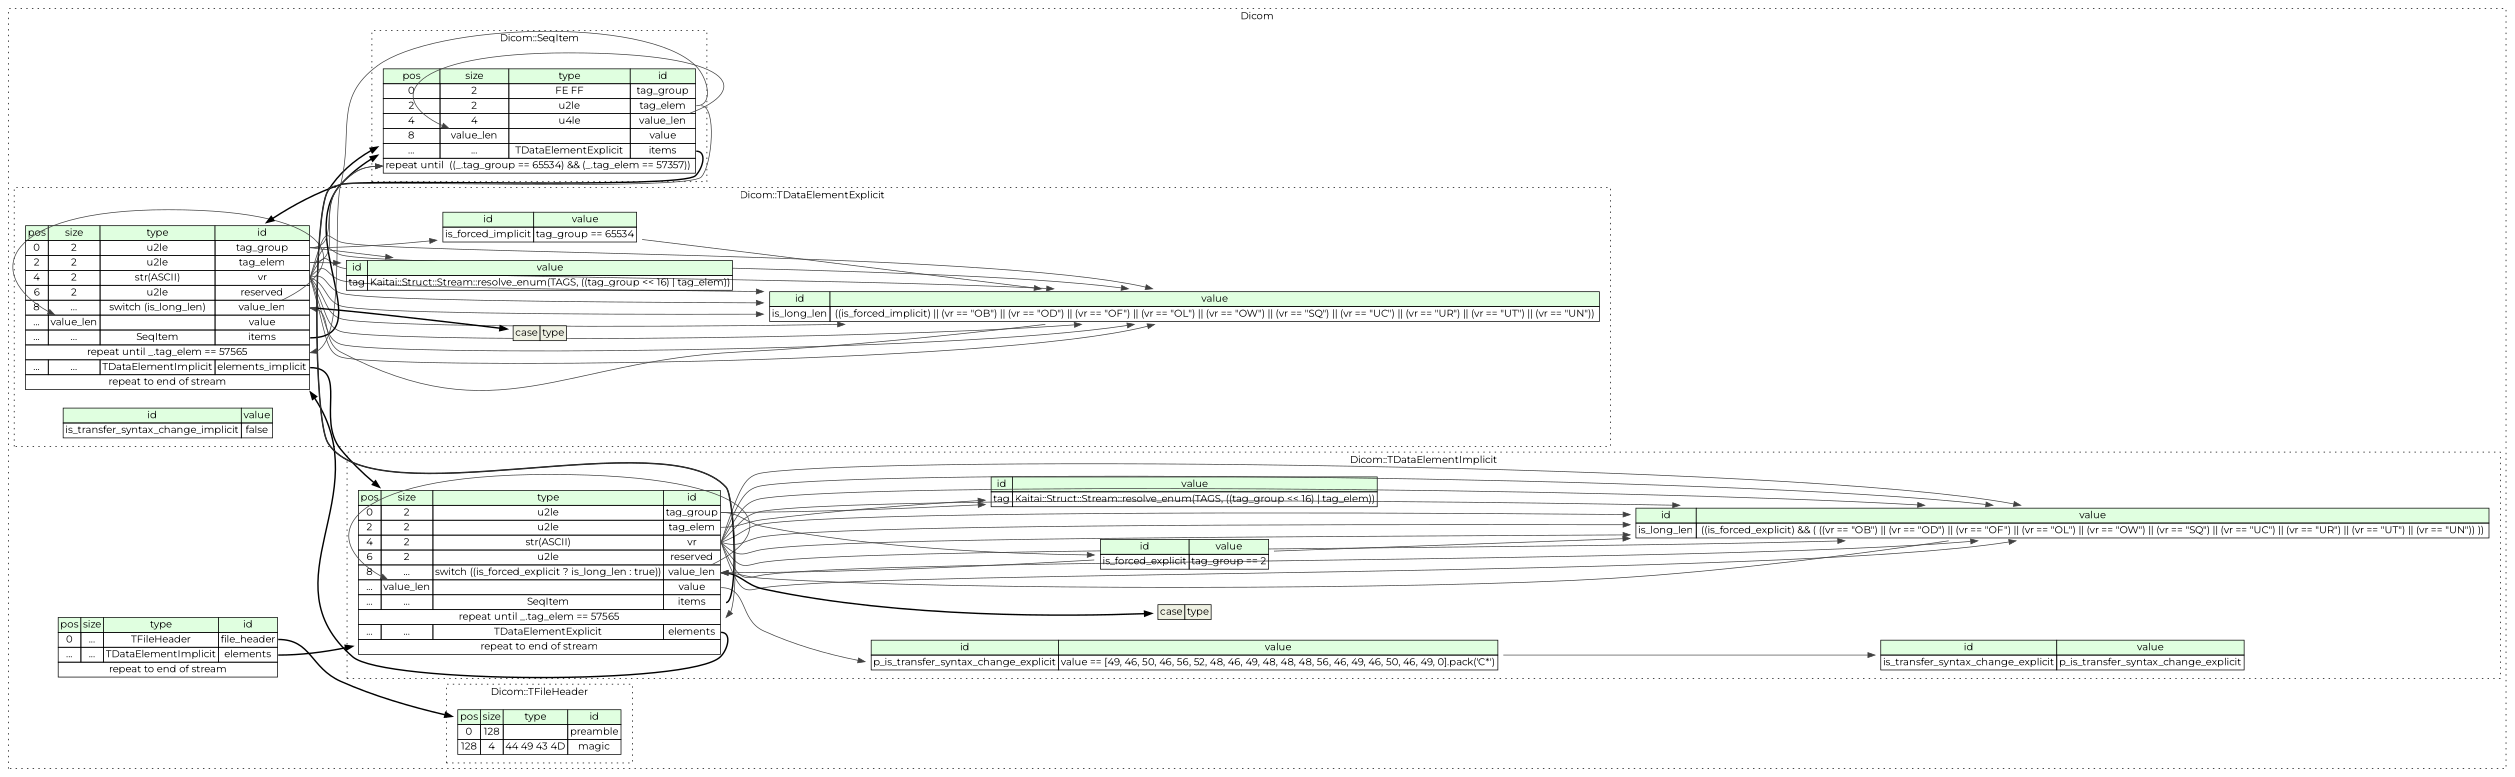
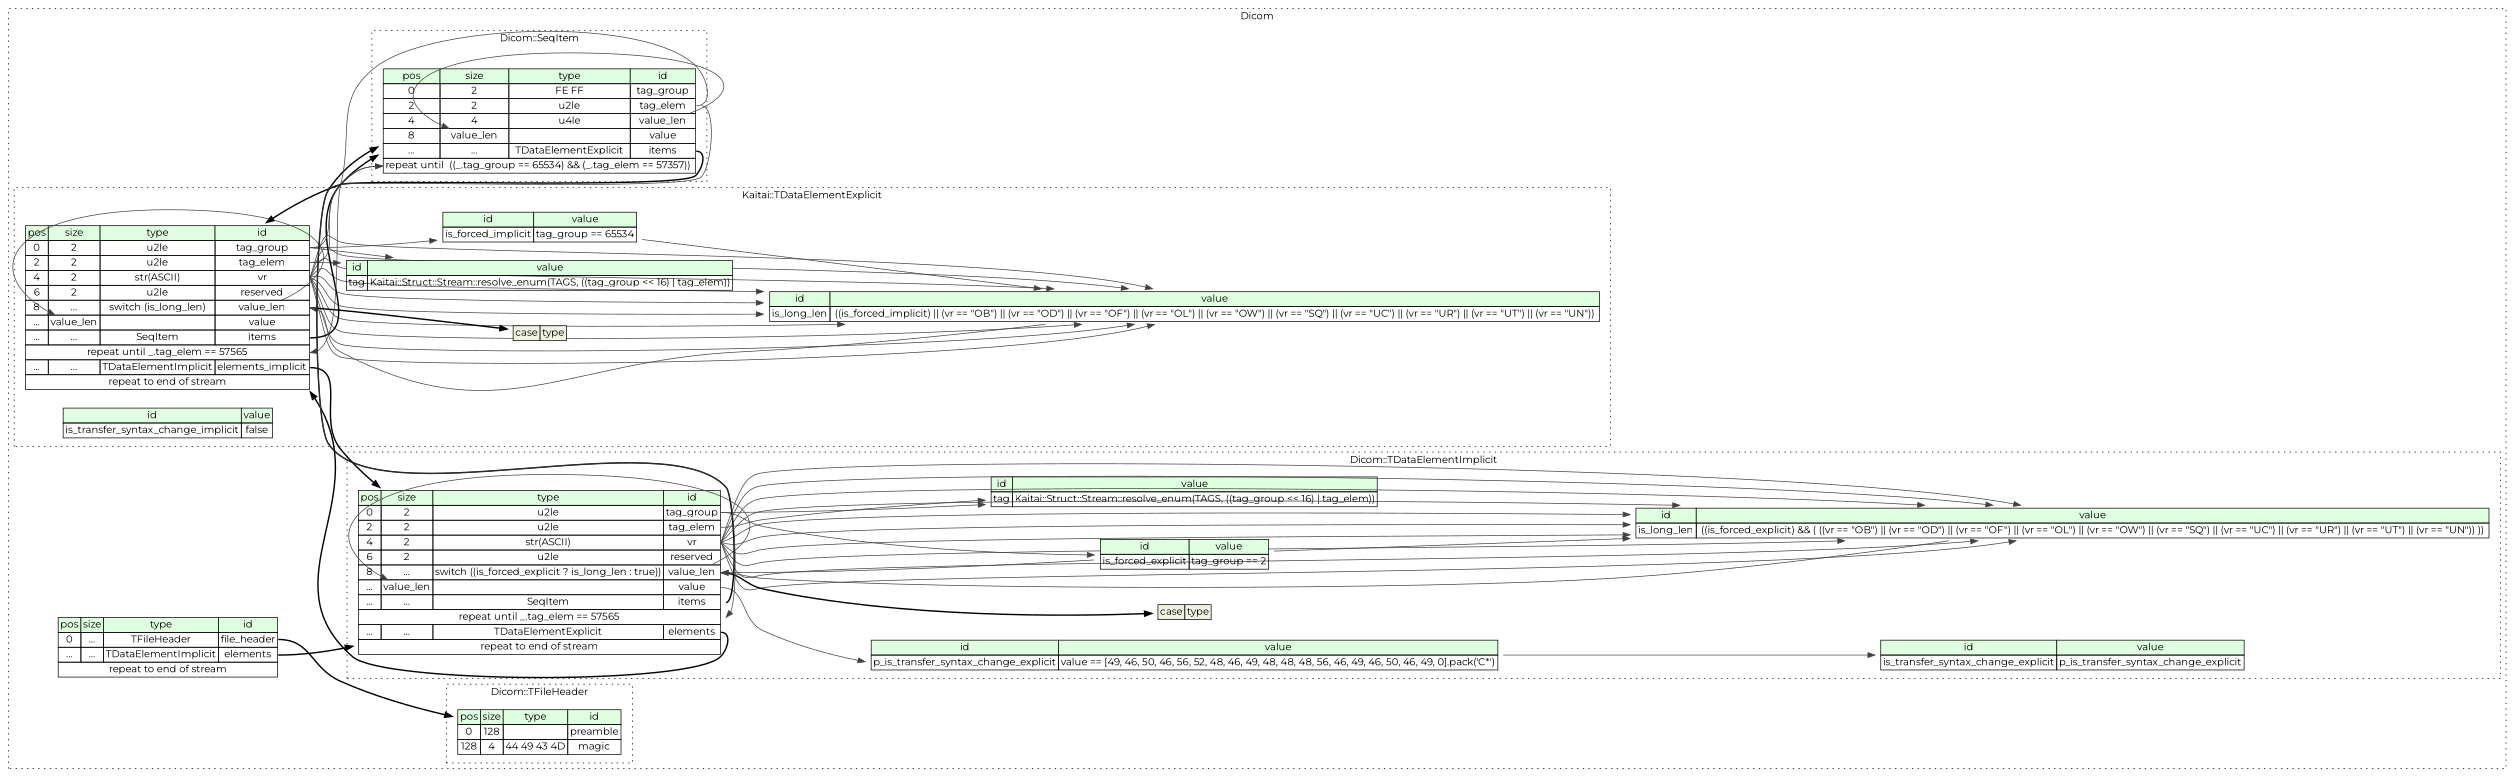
(812, 196) -> (812, 196)
